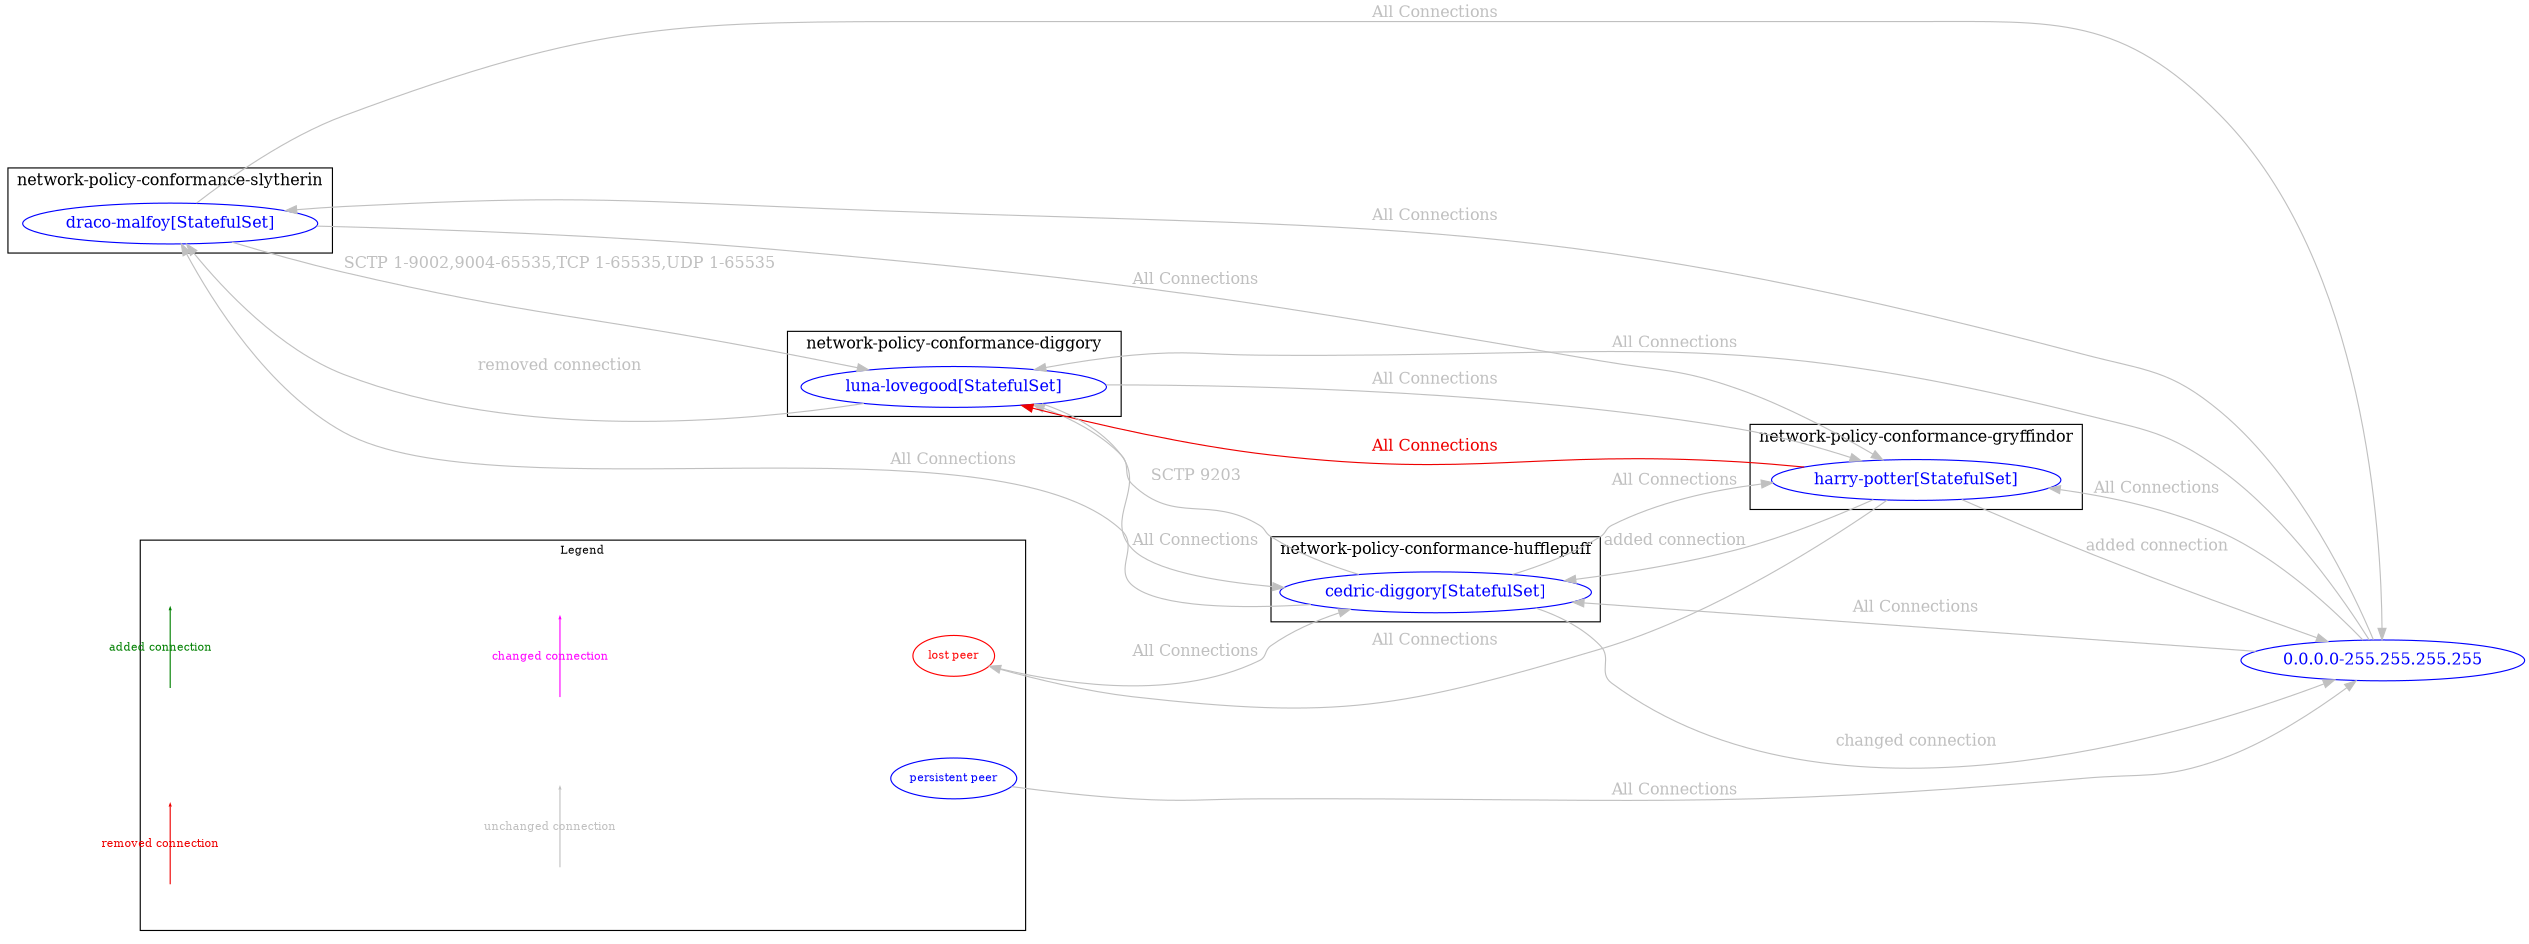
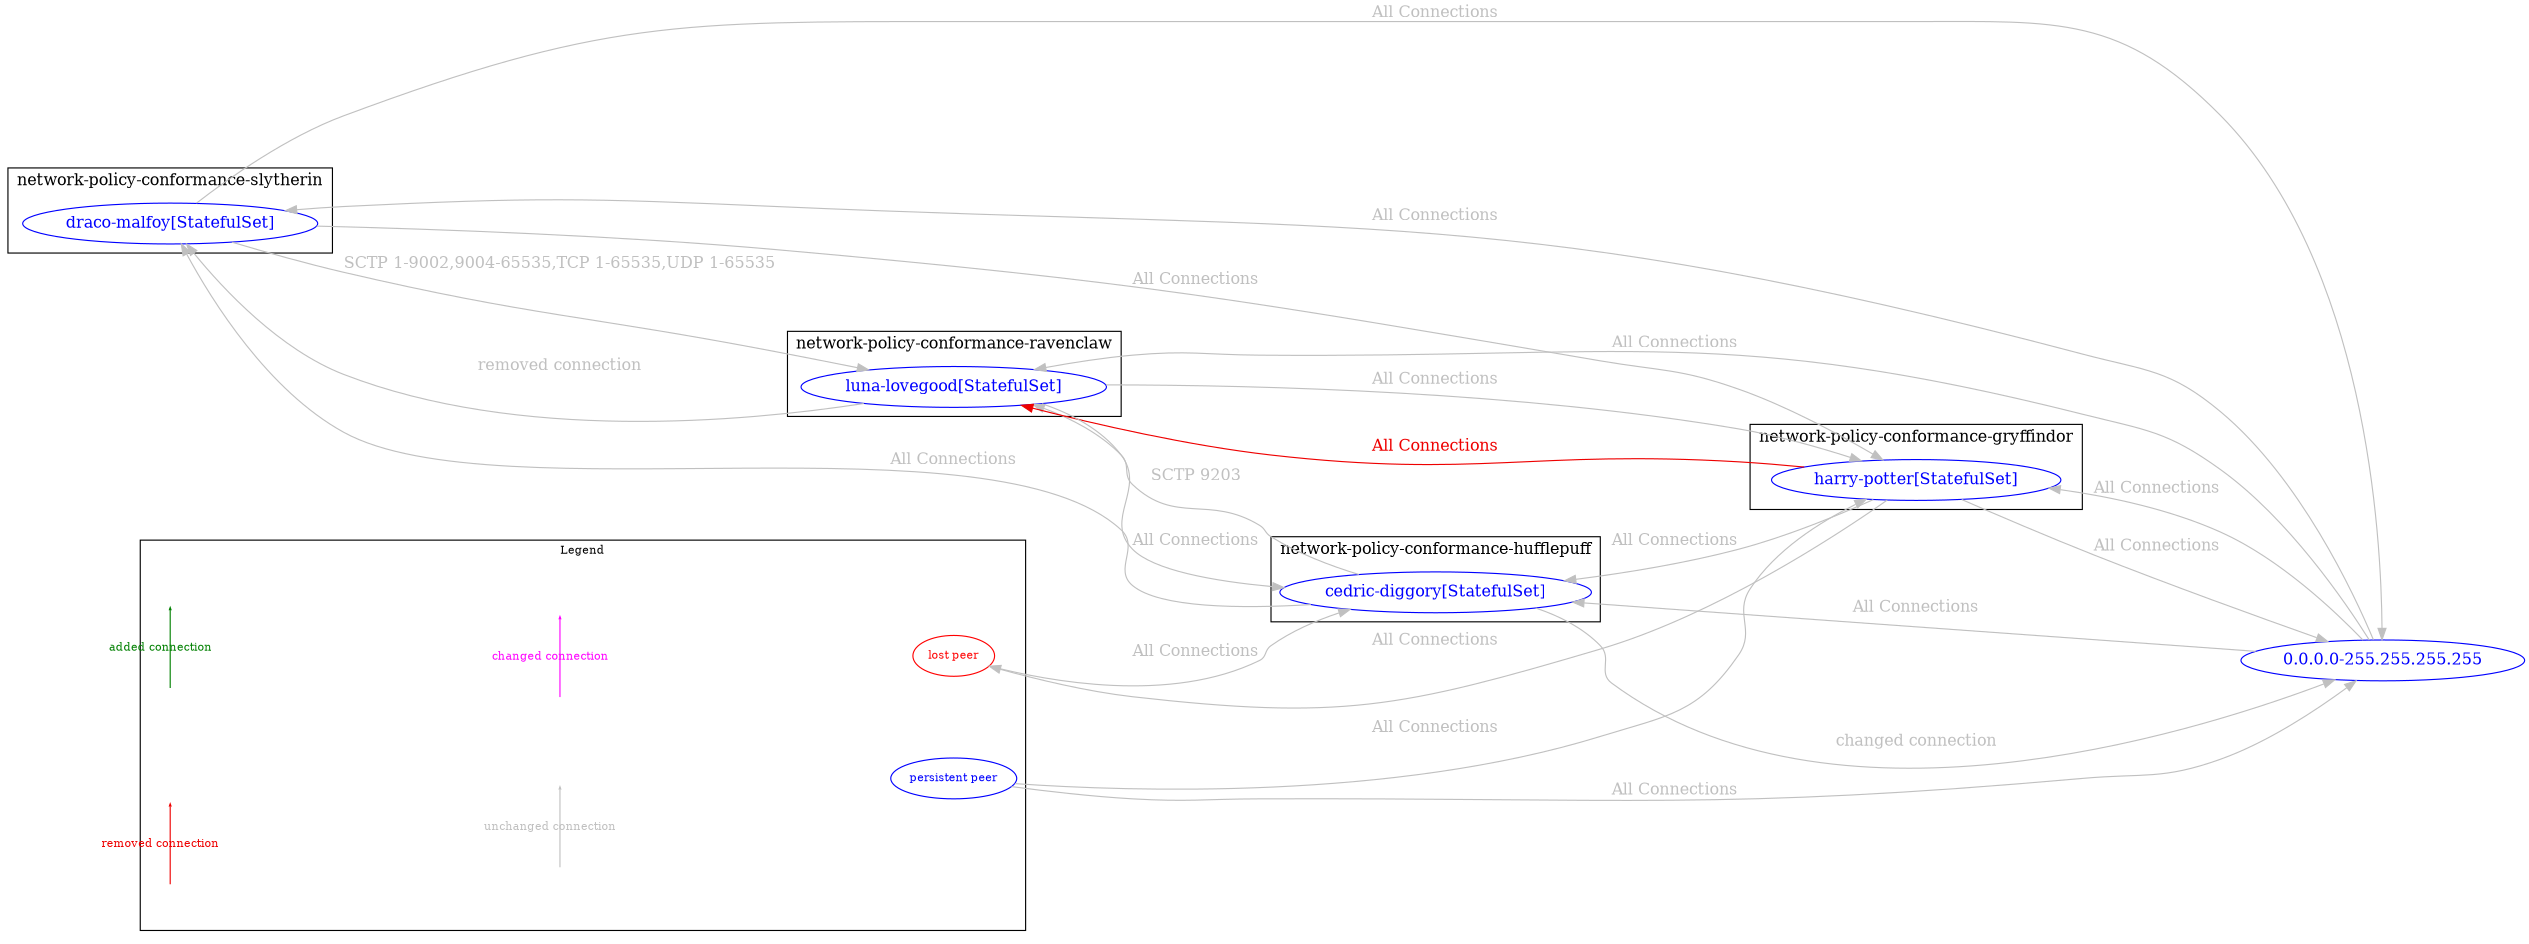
(954, 344) -> (954, 344)
(1632, 516) -> (1494, 762)
(1675, 541) -> (1675, 541)
(2157, 546) -> (2157, 546)
